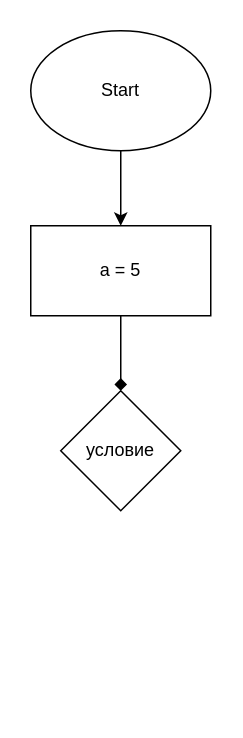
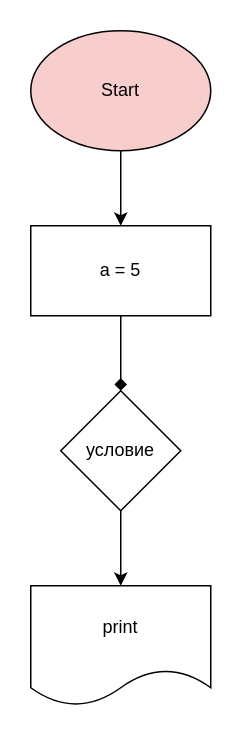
(121, 91) -> (121, 91)
none -> (121, 543)
none -> (121, 646)
